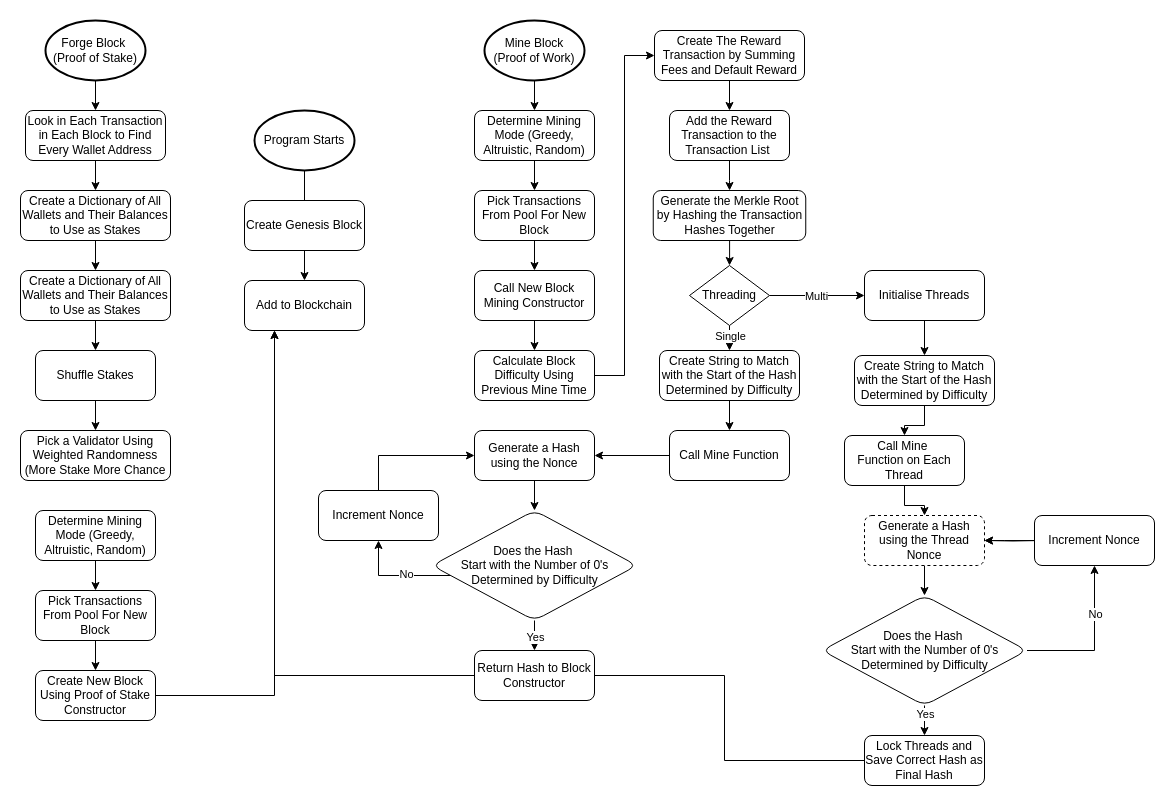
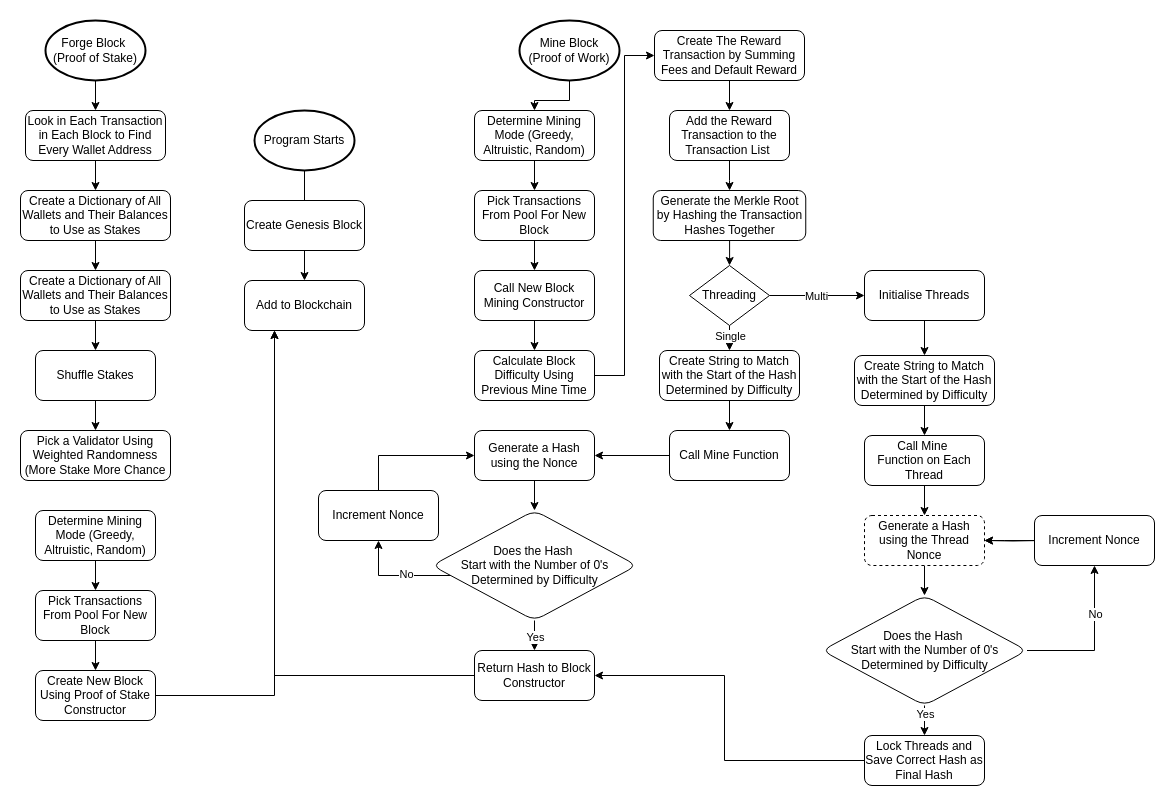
(535, 51) -> (570, 51)
(905, 461) -> (925, 461)
(601, 676) -> (603, 676)
